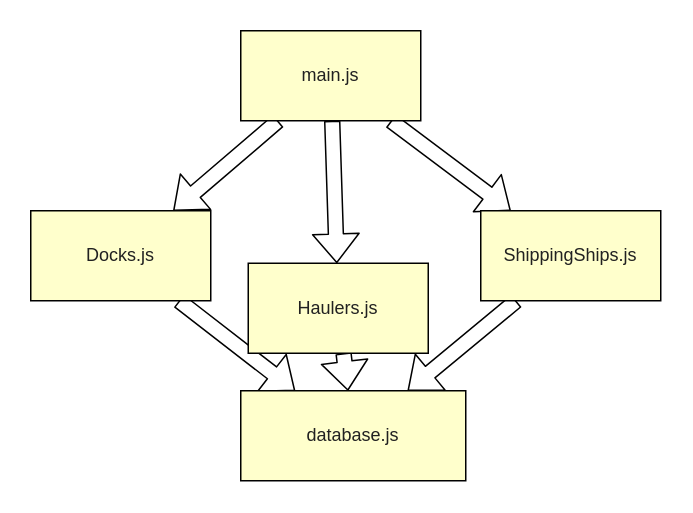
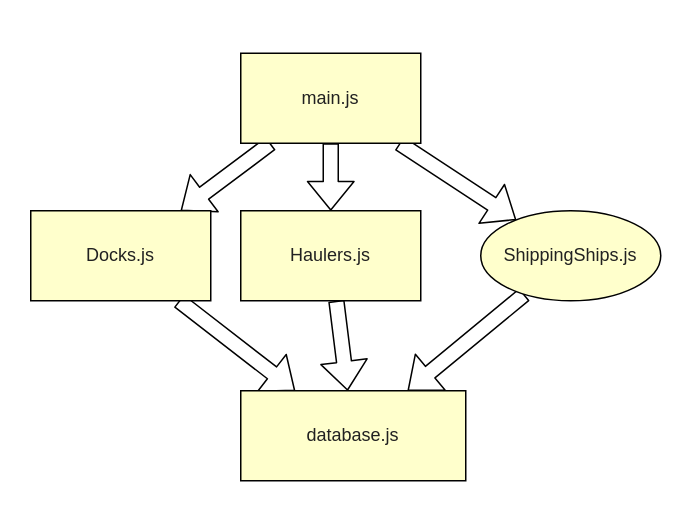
(331, 76) -> (331, 98)
(571, 256) -> (571, 256)
(338, 308) -> (331, 256)
